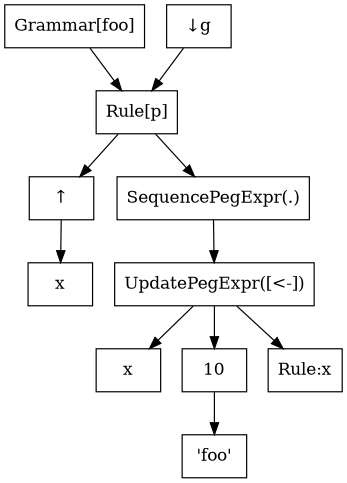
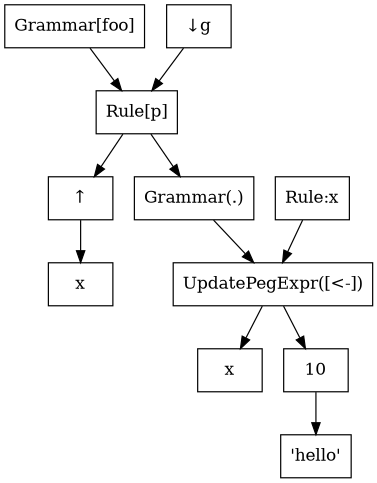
(213, 198) -> (194, 198)
(255, 323) -> (295, 236)
(214, 456) -> (316, 456)
